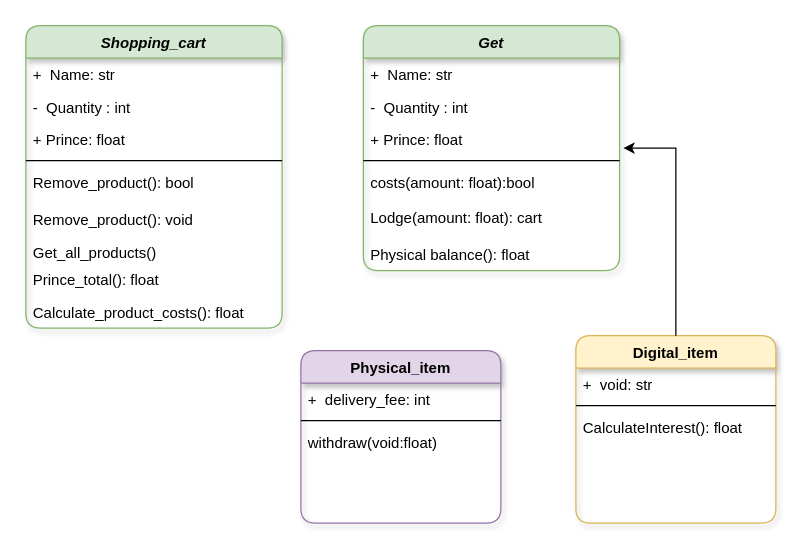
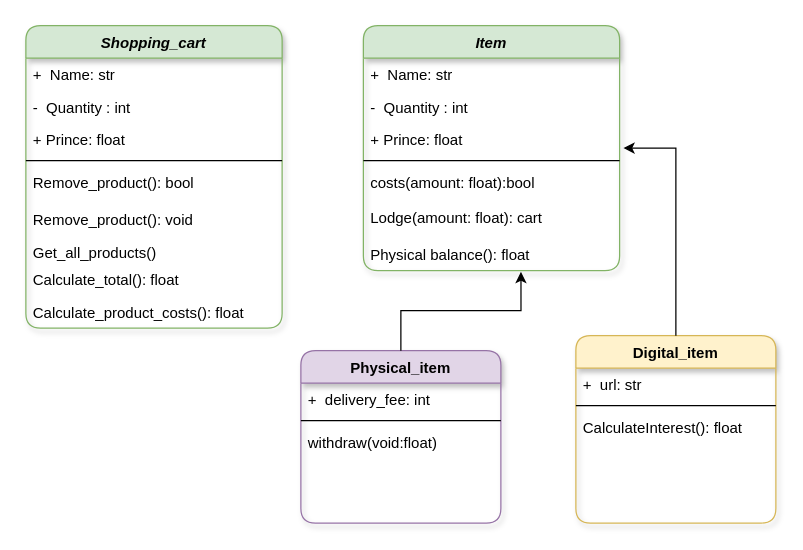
(491, 43) -> (491, 43)
(111, 280) -> (122, 280)
none -> (456, 311)
(625, 385) -> (621, 385)
